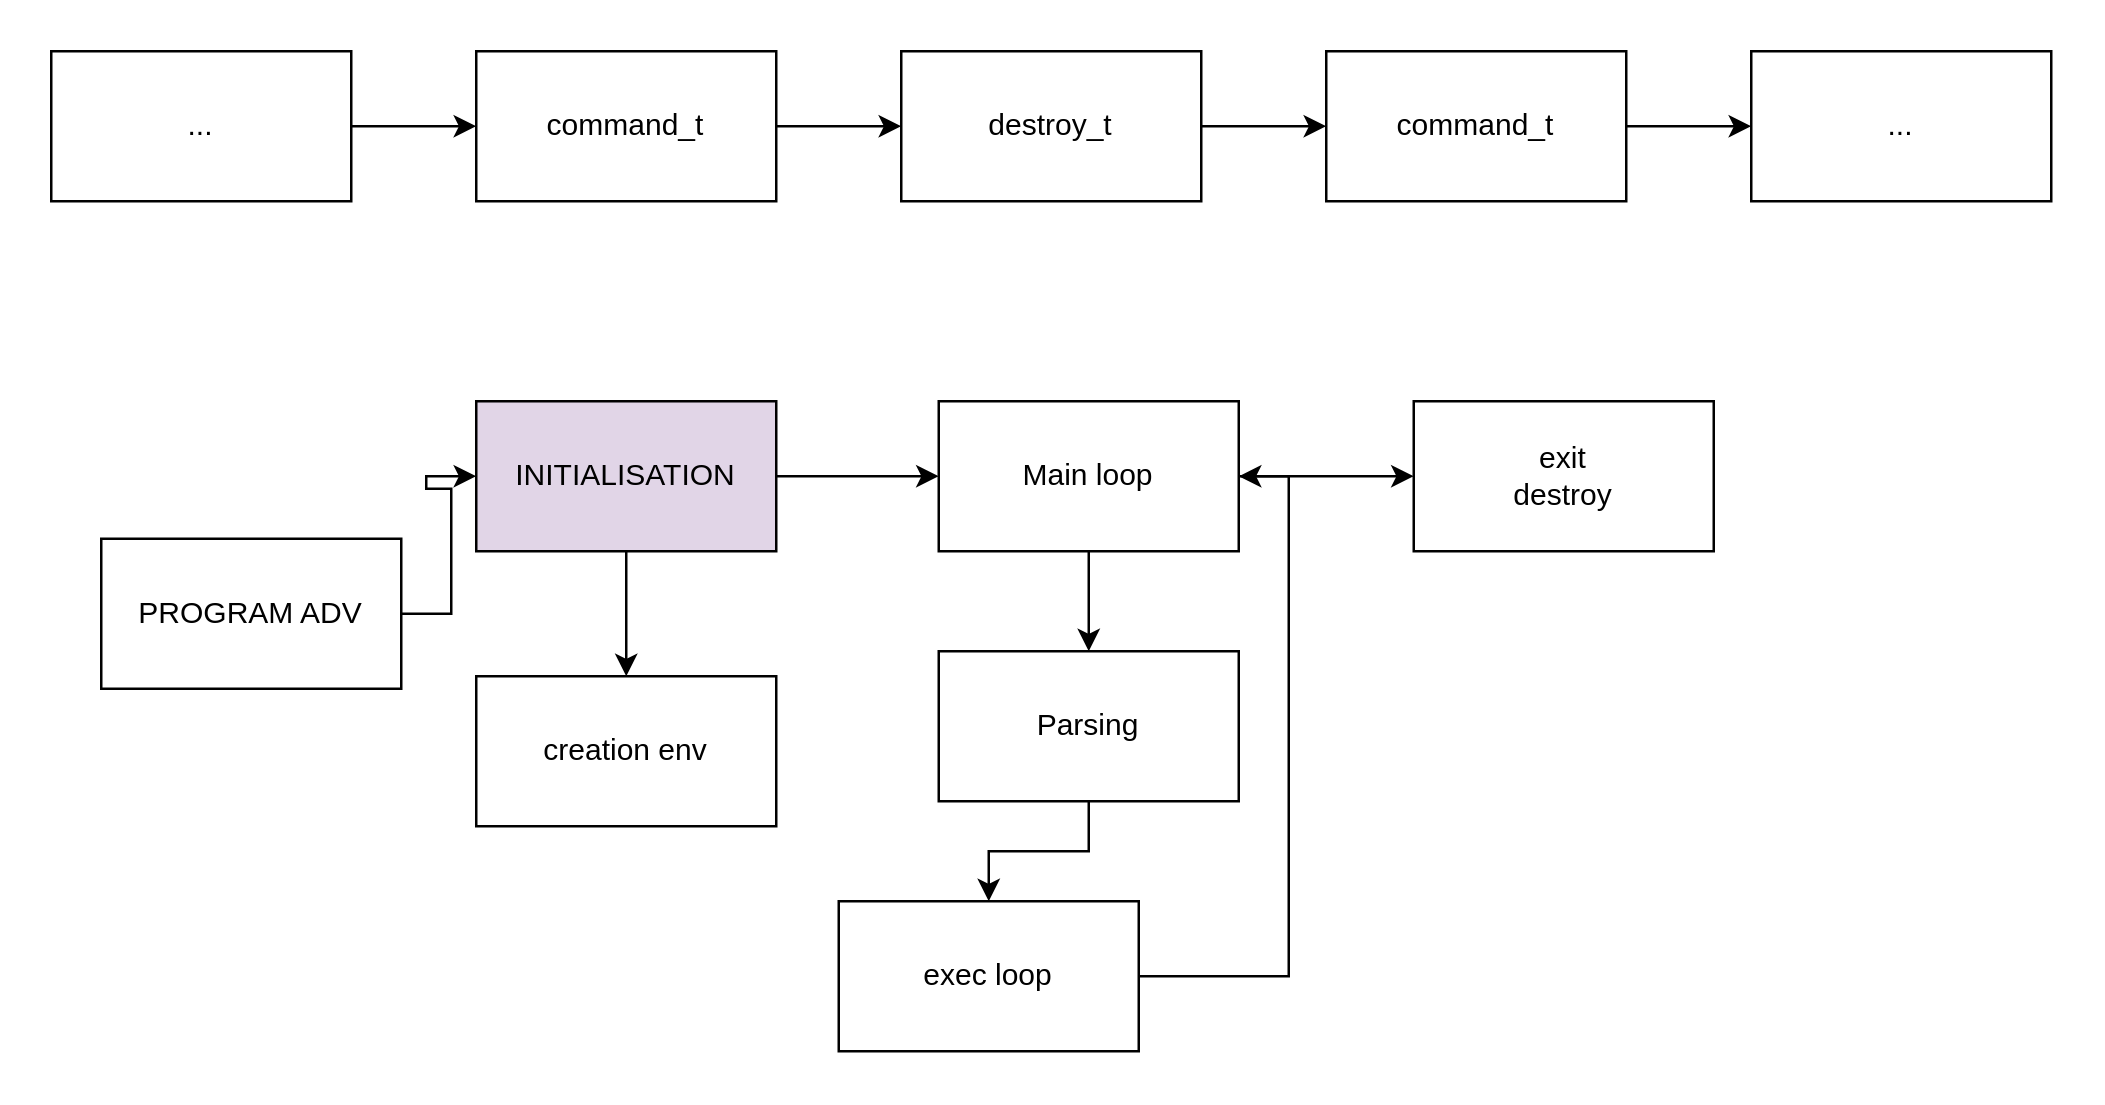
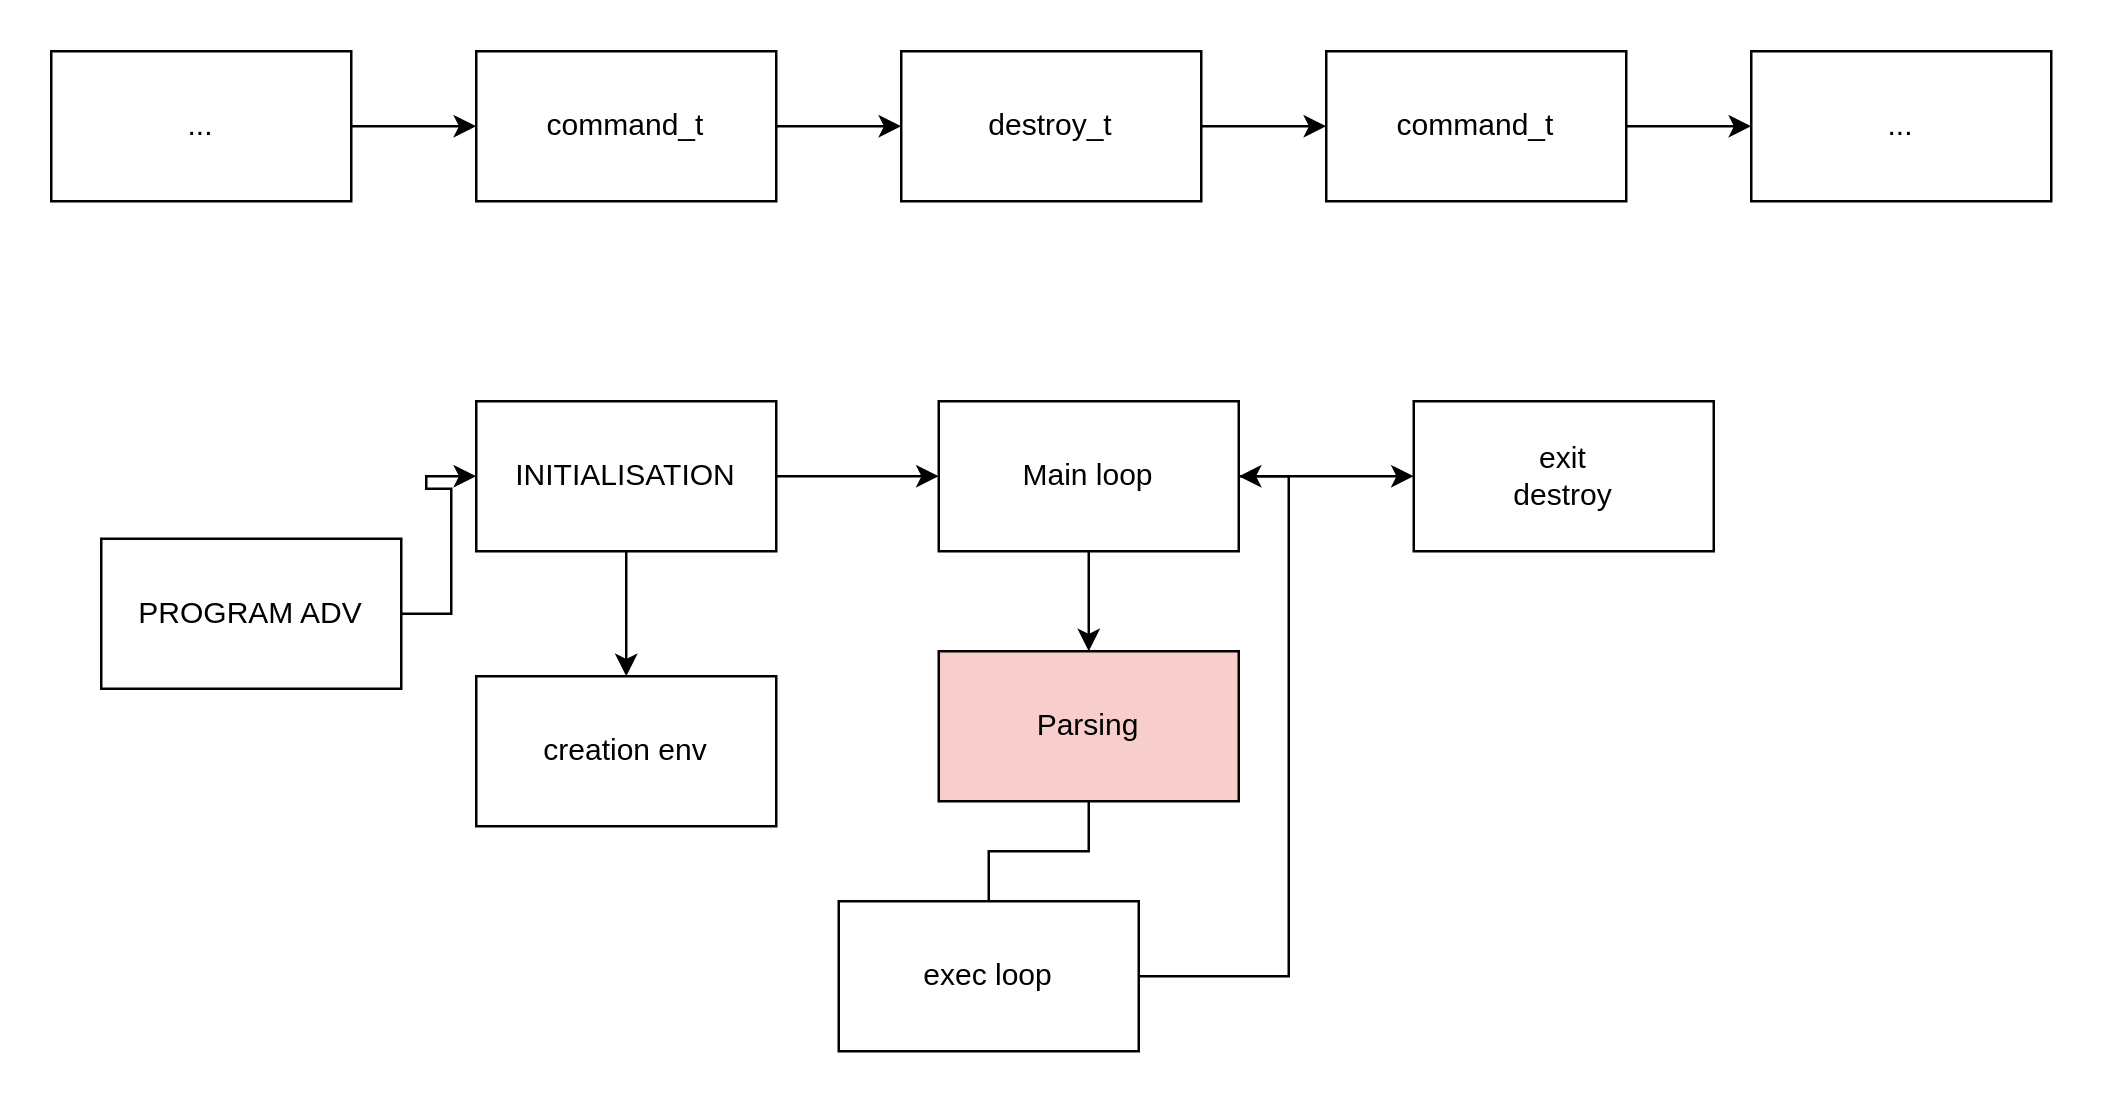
(626, 476) -> (626, 476)
(1089, 726) -> (1089, 726)
(989, 883) -> (989, 890)
